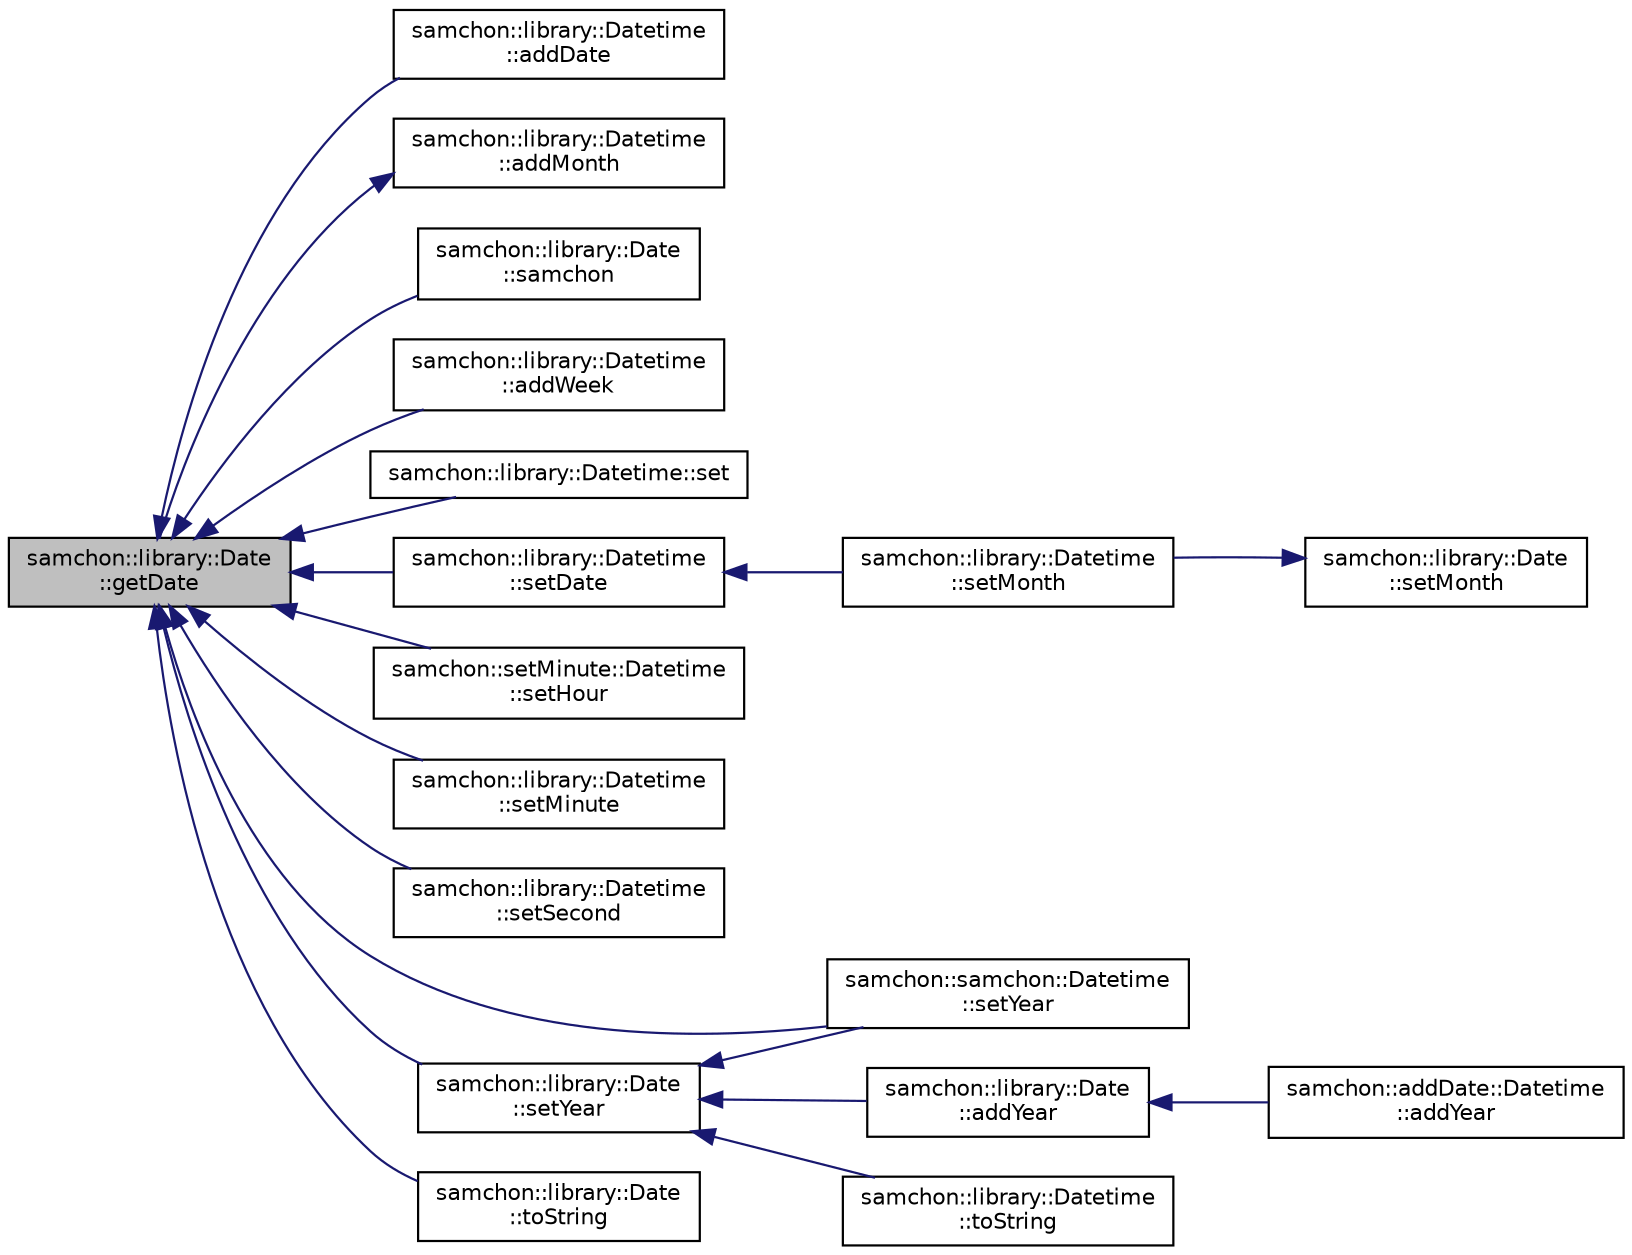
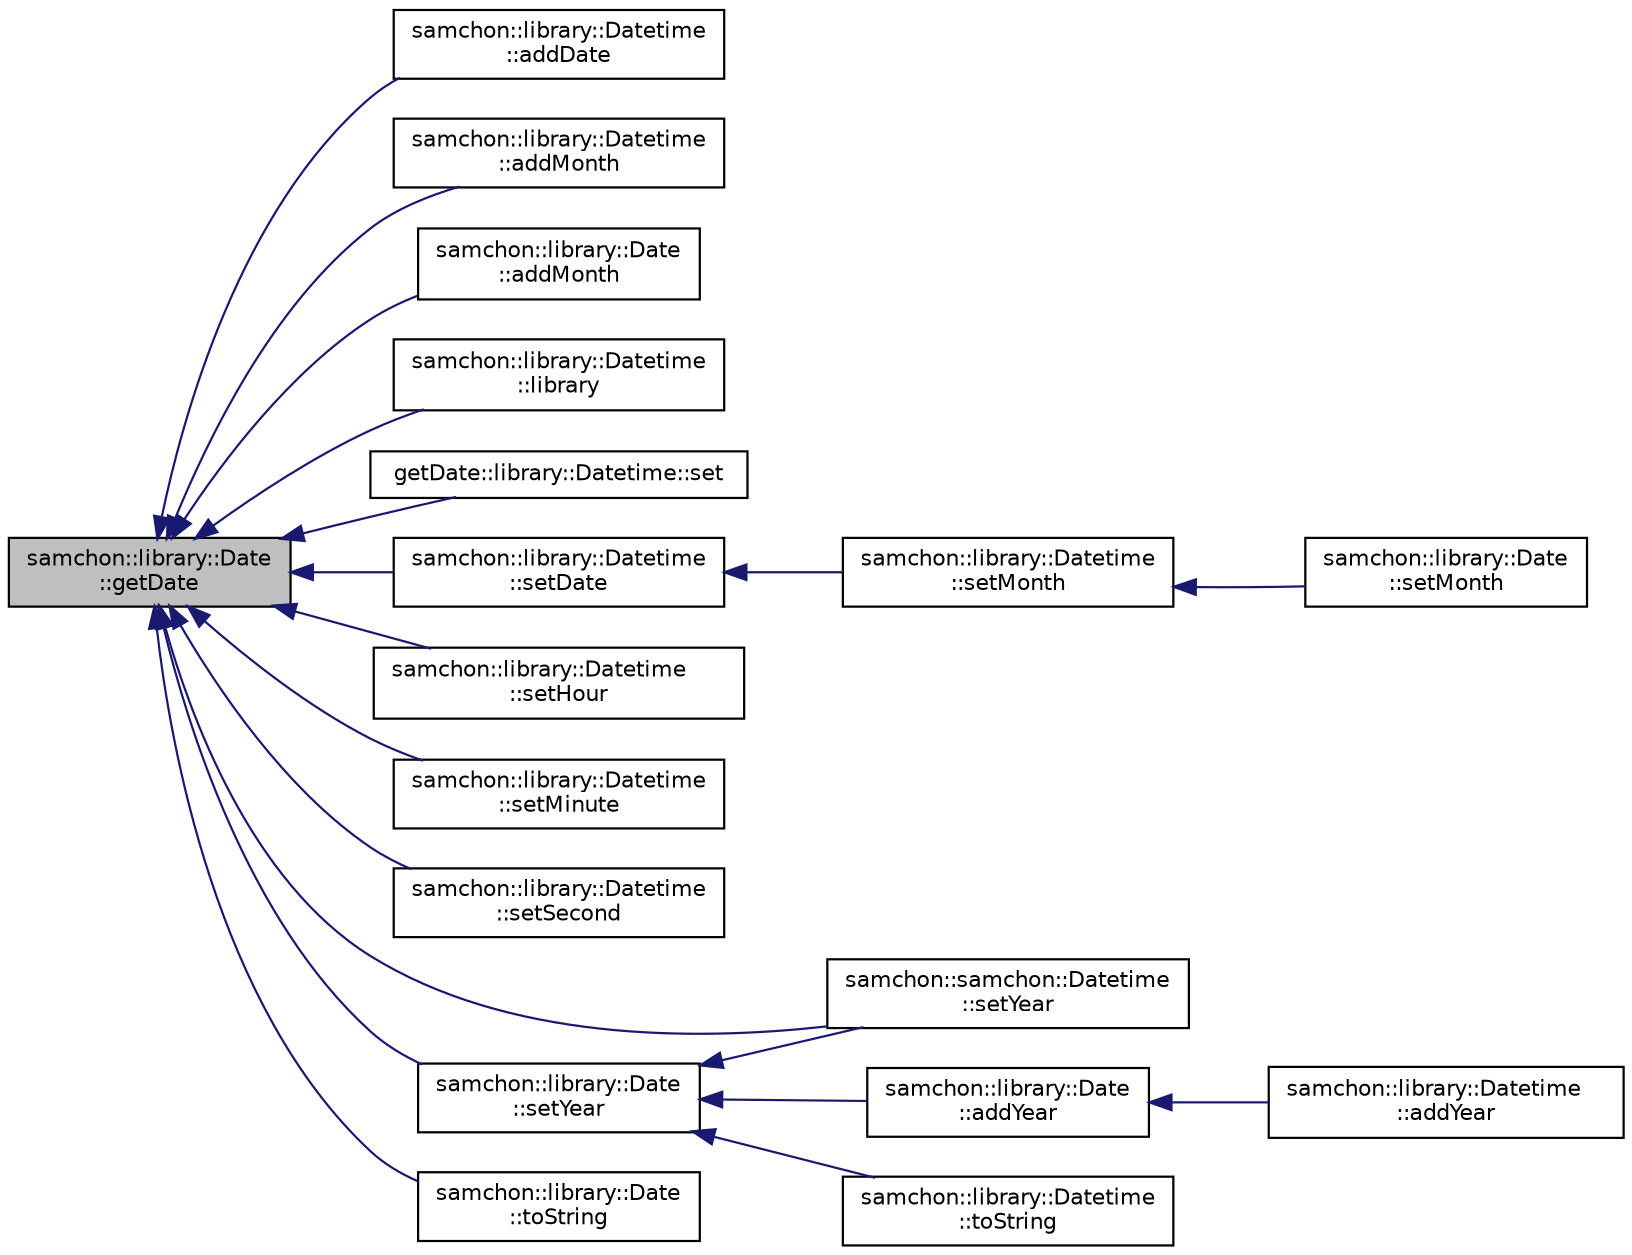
(559, 264) -> (559, 264)
(242, 346) -> (283, 321)
(559, 375) -> (559, 375)
(559, 475) -> (559, 475)
(1228, 557) -> (1251, 587)
(559, 683) -> (559, 683)
(1446, 1102) -> (1446, 1102)
